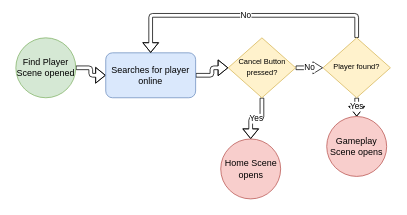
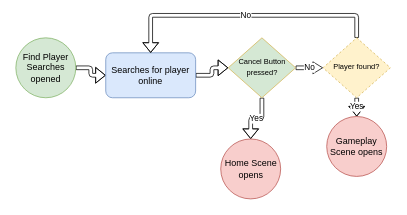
(45, 68) -> (45, 68)
(262, 68) -> (262, 68)
(357, 68) -> (357, 68)
